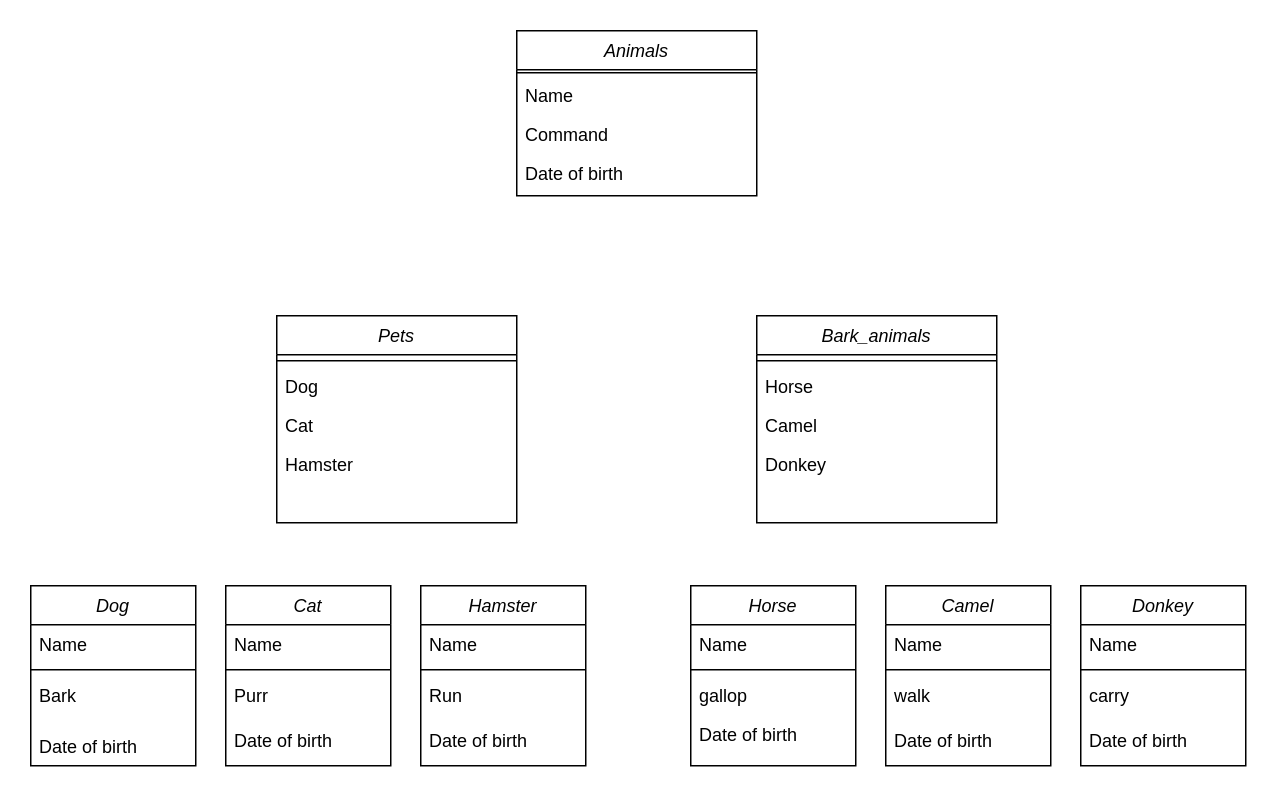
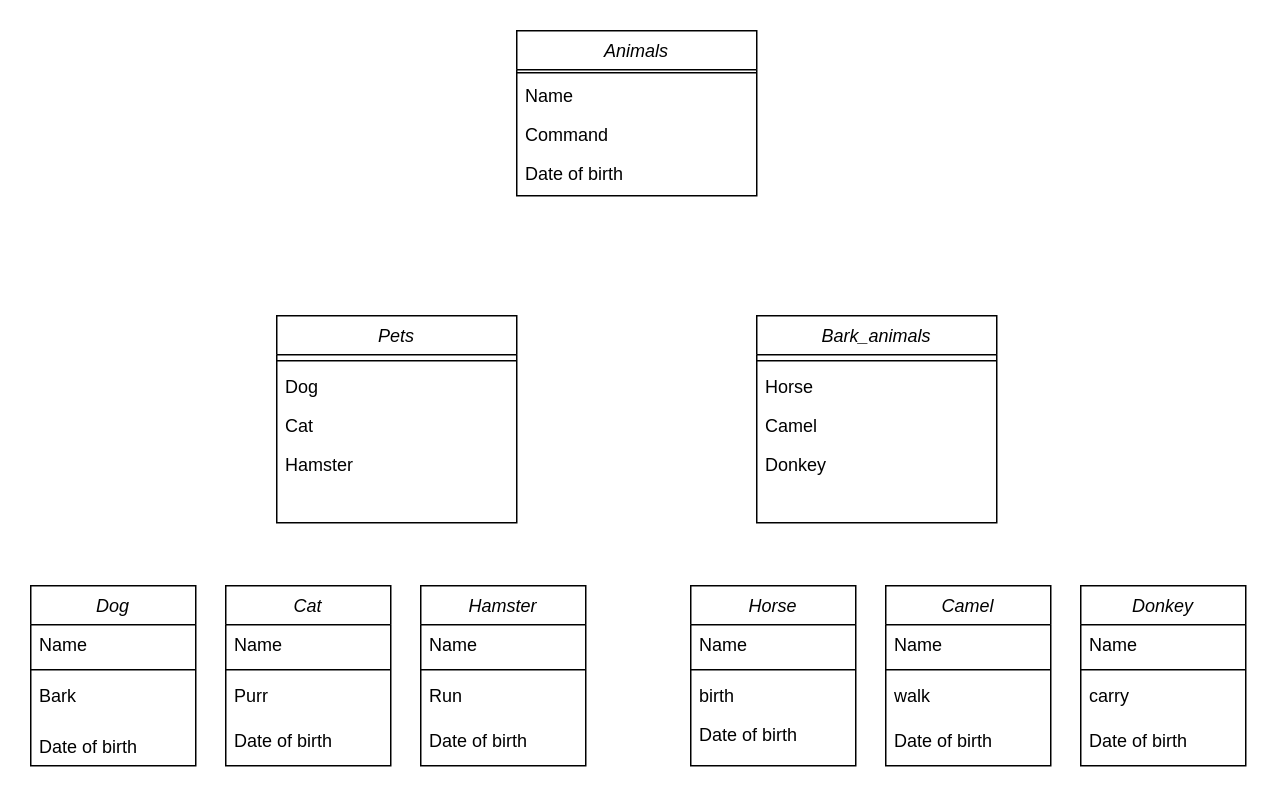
(725, 696) -> (722, 696)
